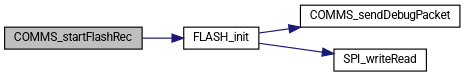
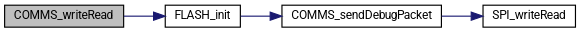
(73, 38) -> (64, 16)
(291, 48) -> (456, 16)
